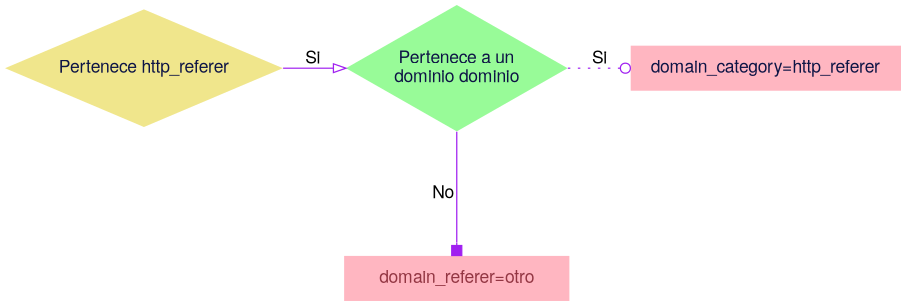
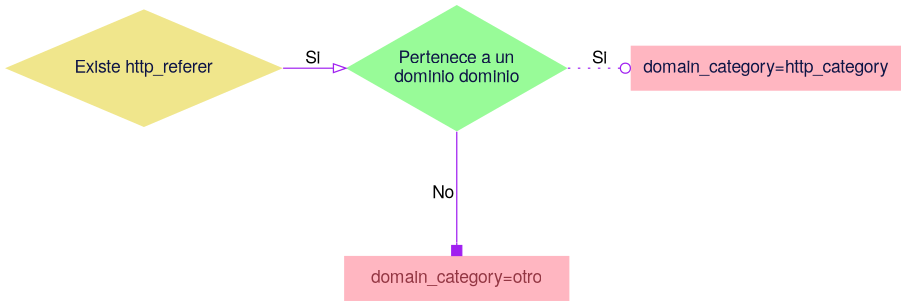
(144, 68) -> (144, 68)
(766, 68) -> (766, 68)
(457, 278) -> (457, 278)
